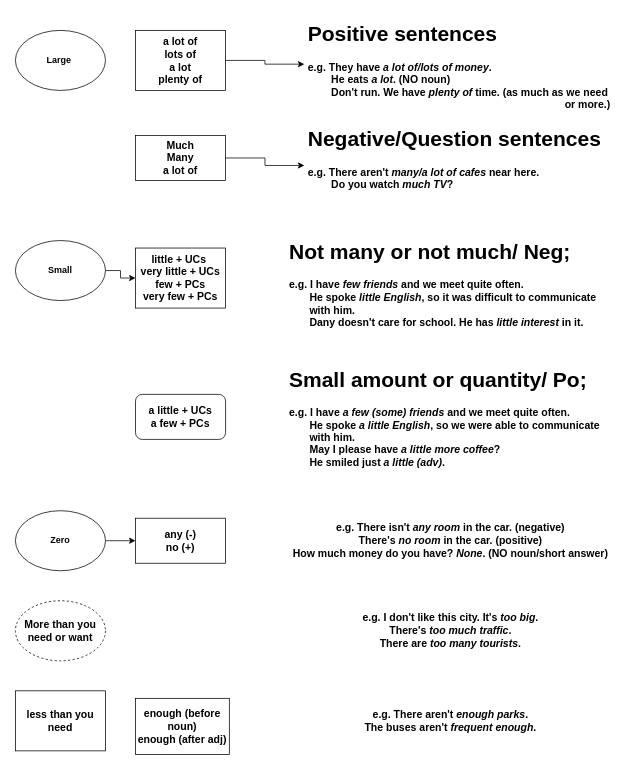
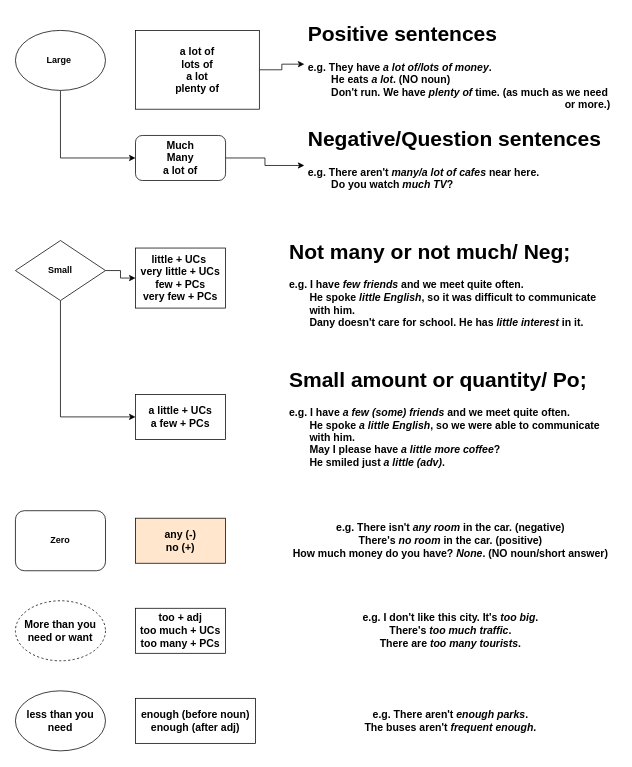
(180, 60) -> (197, 70)
none -> (60, 125)
(180, 158) -> (180, 158)
(60, 270) -> (60, 270)
none -> (60, 360)
(180, 417) -> (180, 417)
(60, 540) -> (60, 540)
(117, 540) -> none
(180, 540) -> (180, 540)
none -> (180, 630)
(60, 720) -> (60, 720)
(182, 726) -> (195, 720)
